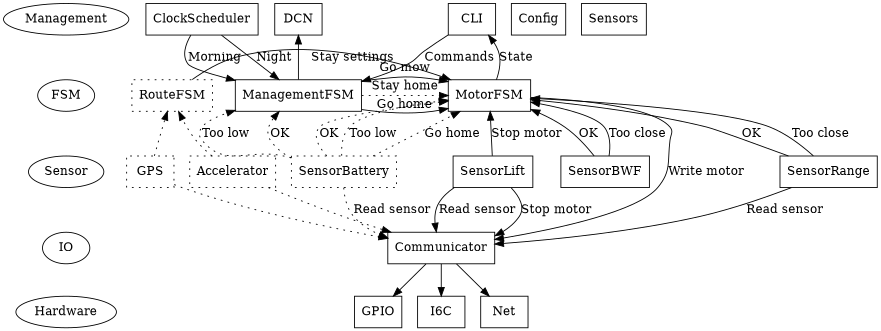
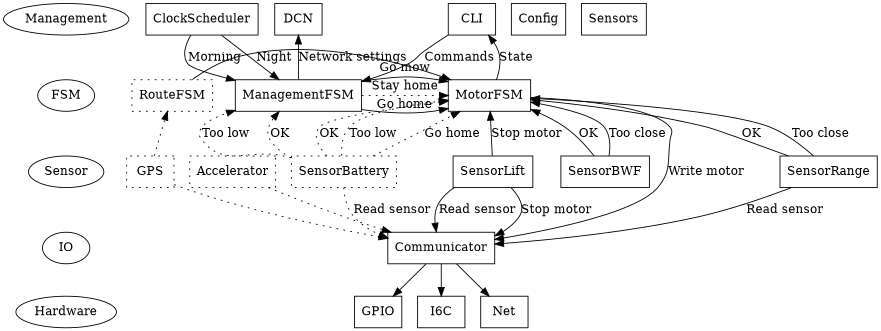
(353, 57) -> (353, 57)
(195, 139) -> none
